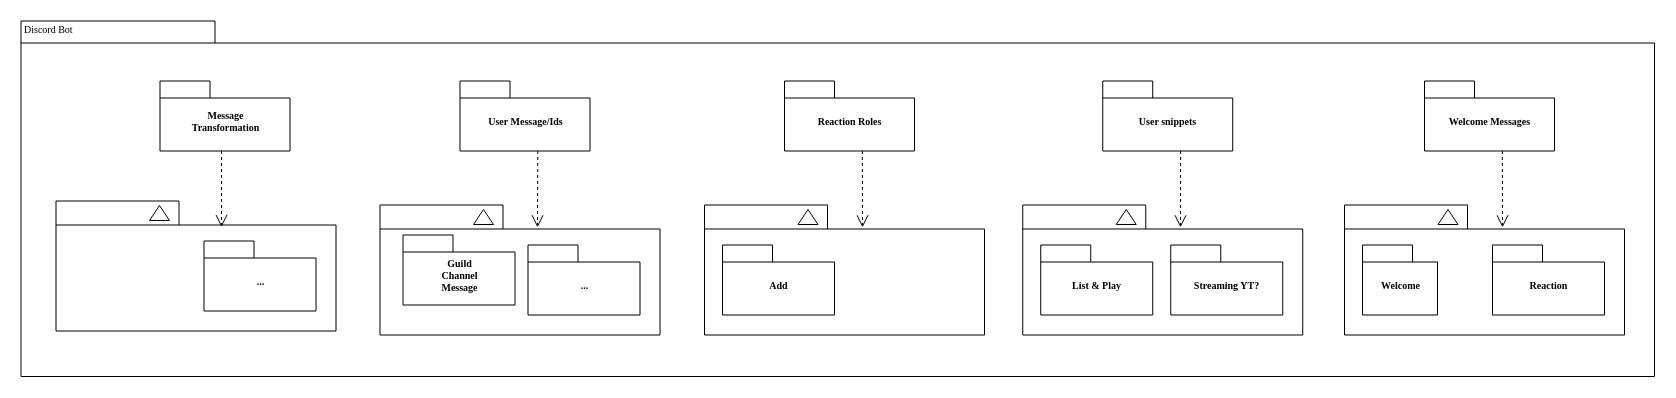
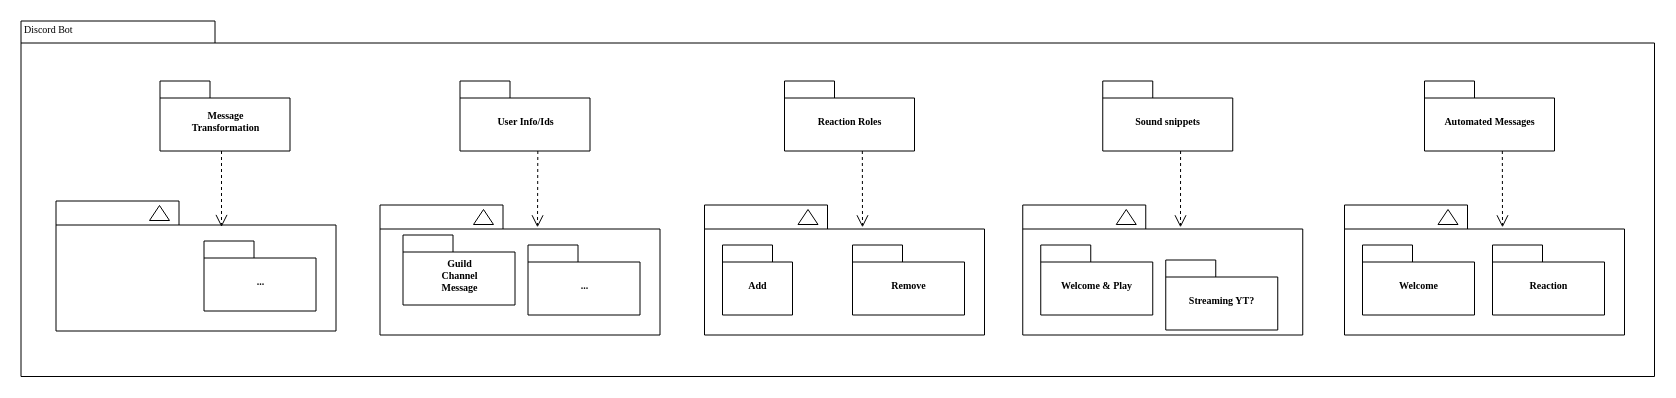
(526, 122) -> (526, 122)
(1168, 122) -> (1168, 122)
(1490, 122) -> (1490, 122)
(779, 280) -> (758, 280)
none -> (909, 280)
(1227, 280) -> (1222, 295)
(1400, 280) -> (1419, 280)
(1097, 286) -> (1097, 286)
